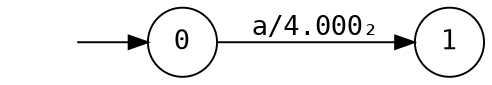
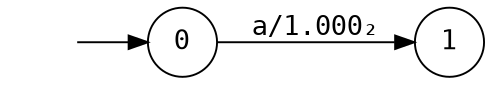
(316, 28) -> (316, 28)
